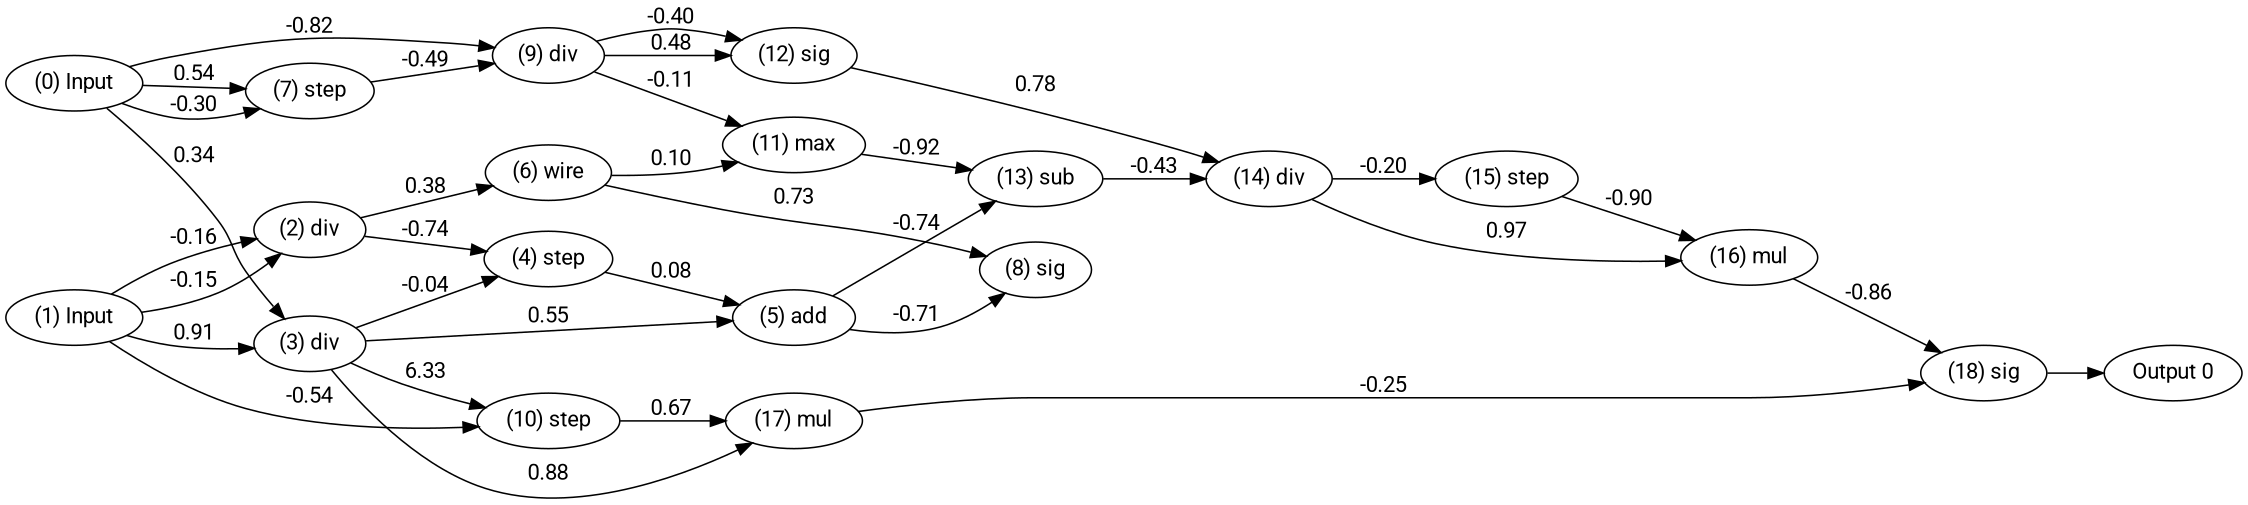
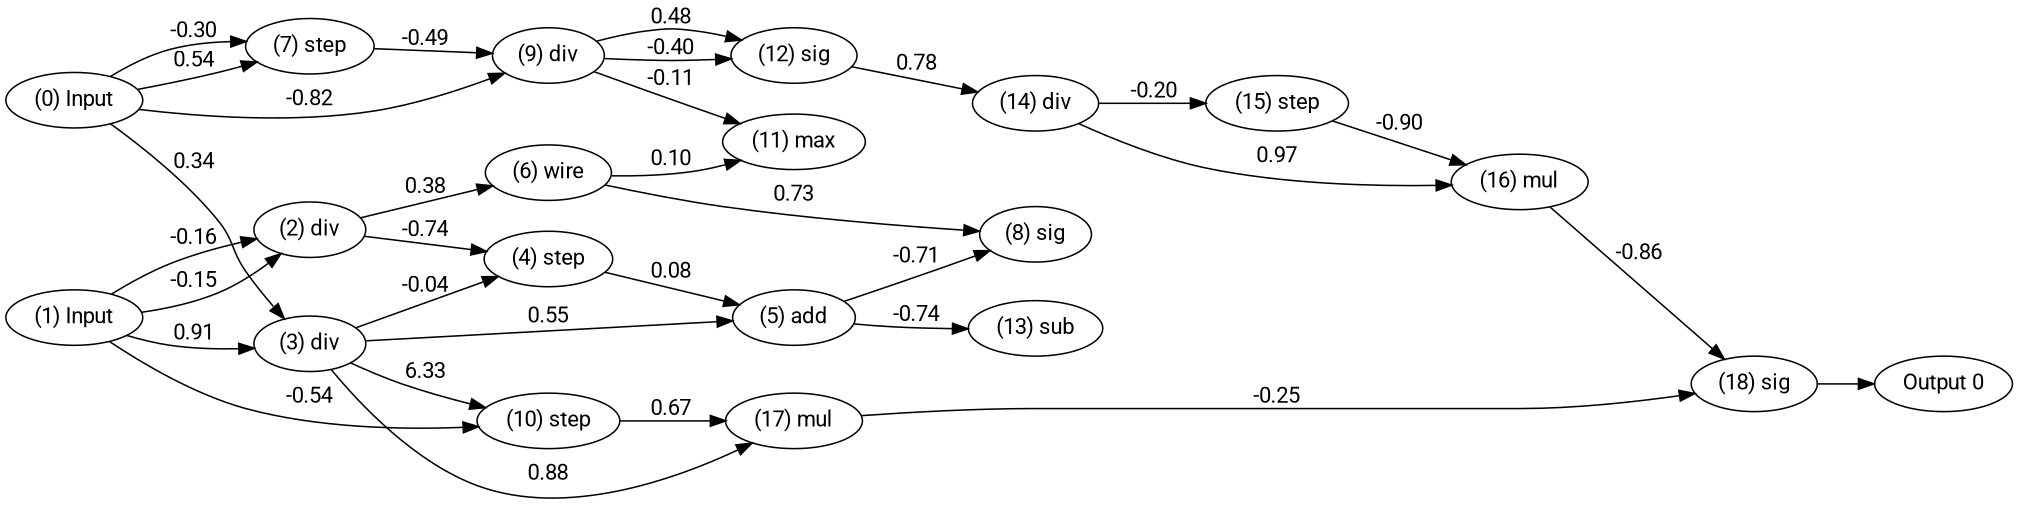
(909, 161) -> none
(1147, 179) -> none
